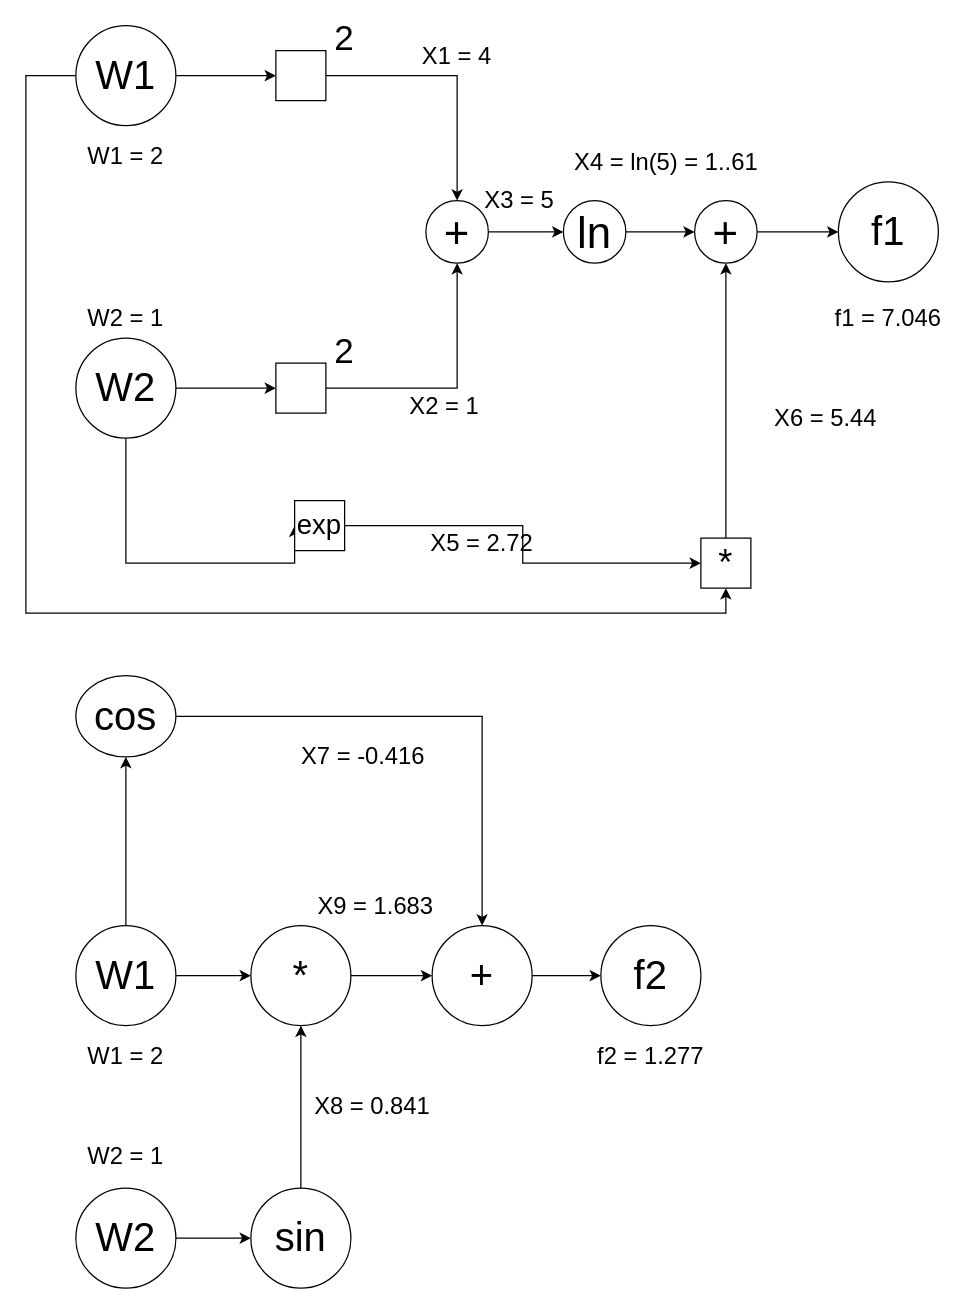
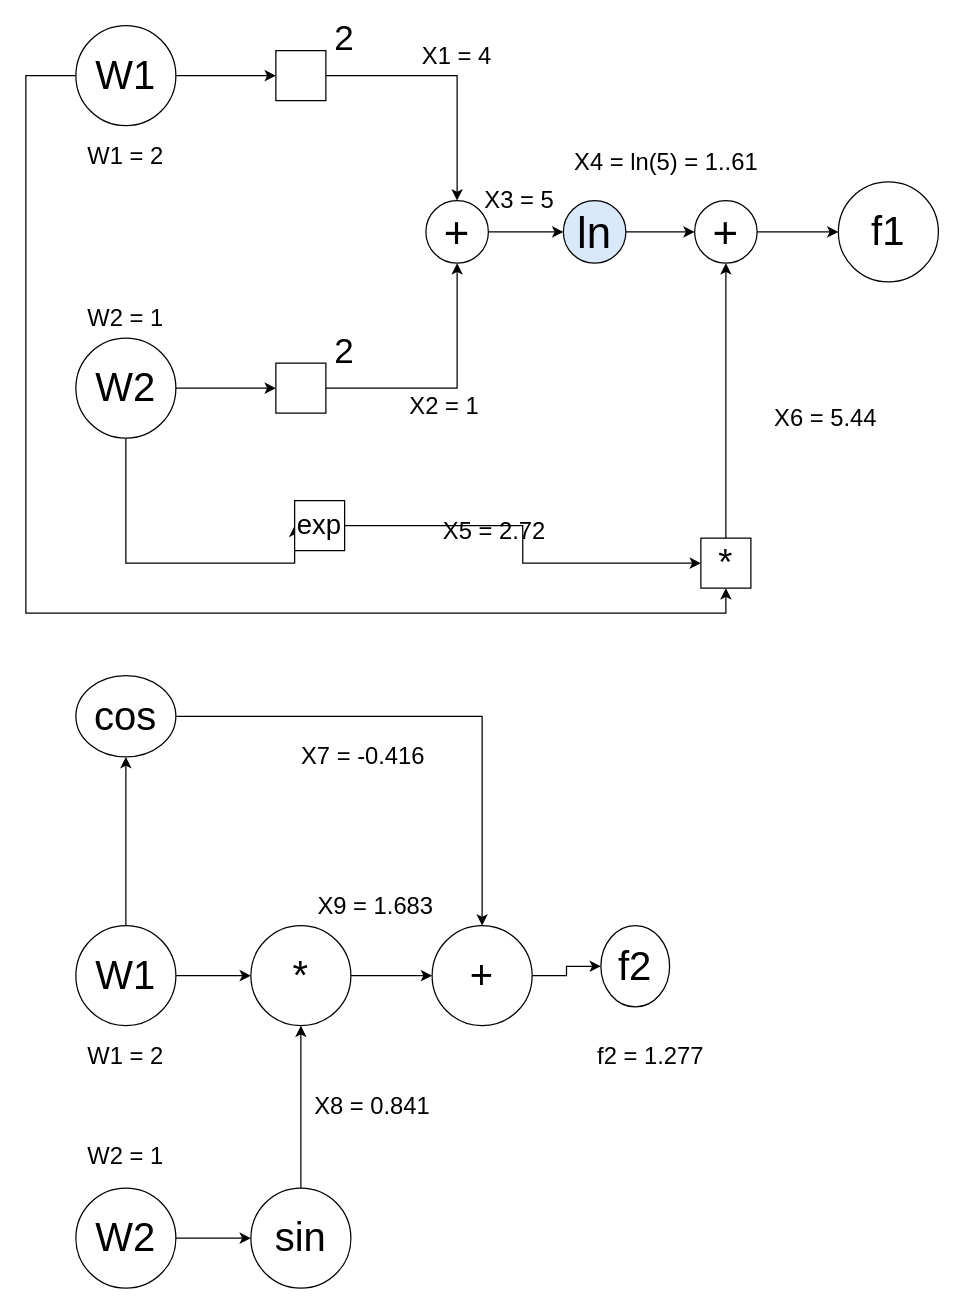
(594, 232) -> (594, 232)
(888, 319) -> none
(482, 544) -> (494, 532)
(651, 976) -> (635, 966)
